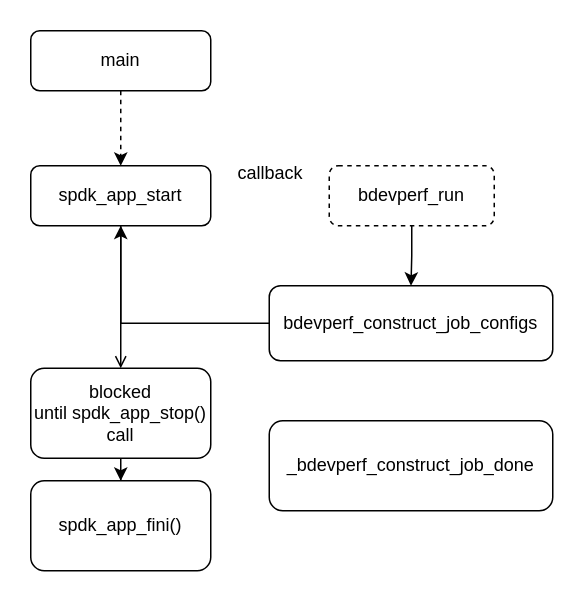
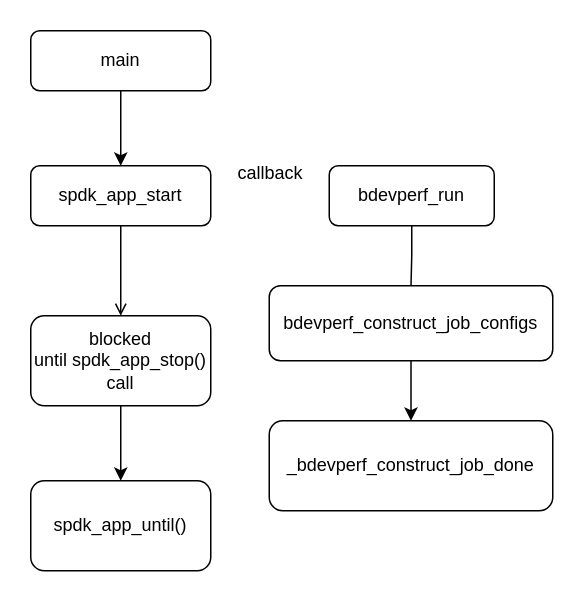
(121, 124) -> (121, 124)
(412, 196) -> (412, 196)
(411, 274) -> (411, 278)
(196, 323) -> (411, 386)
(121, 413) -> (121, 361)
(121, 526) -> (121, 526)
